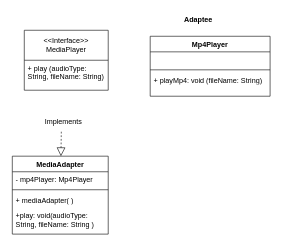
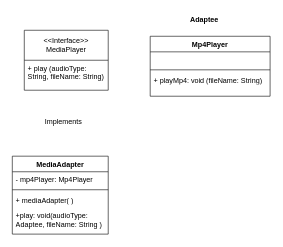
(198, 20) -> (204, 20)
(61, 140) -> none
(61, 221) -> (61, 221)
